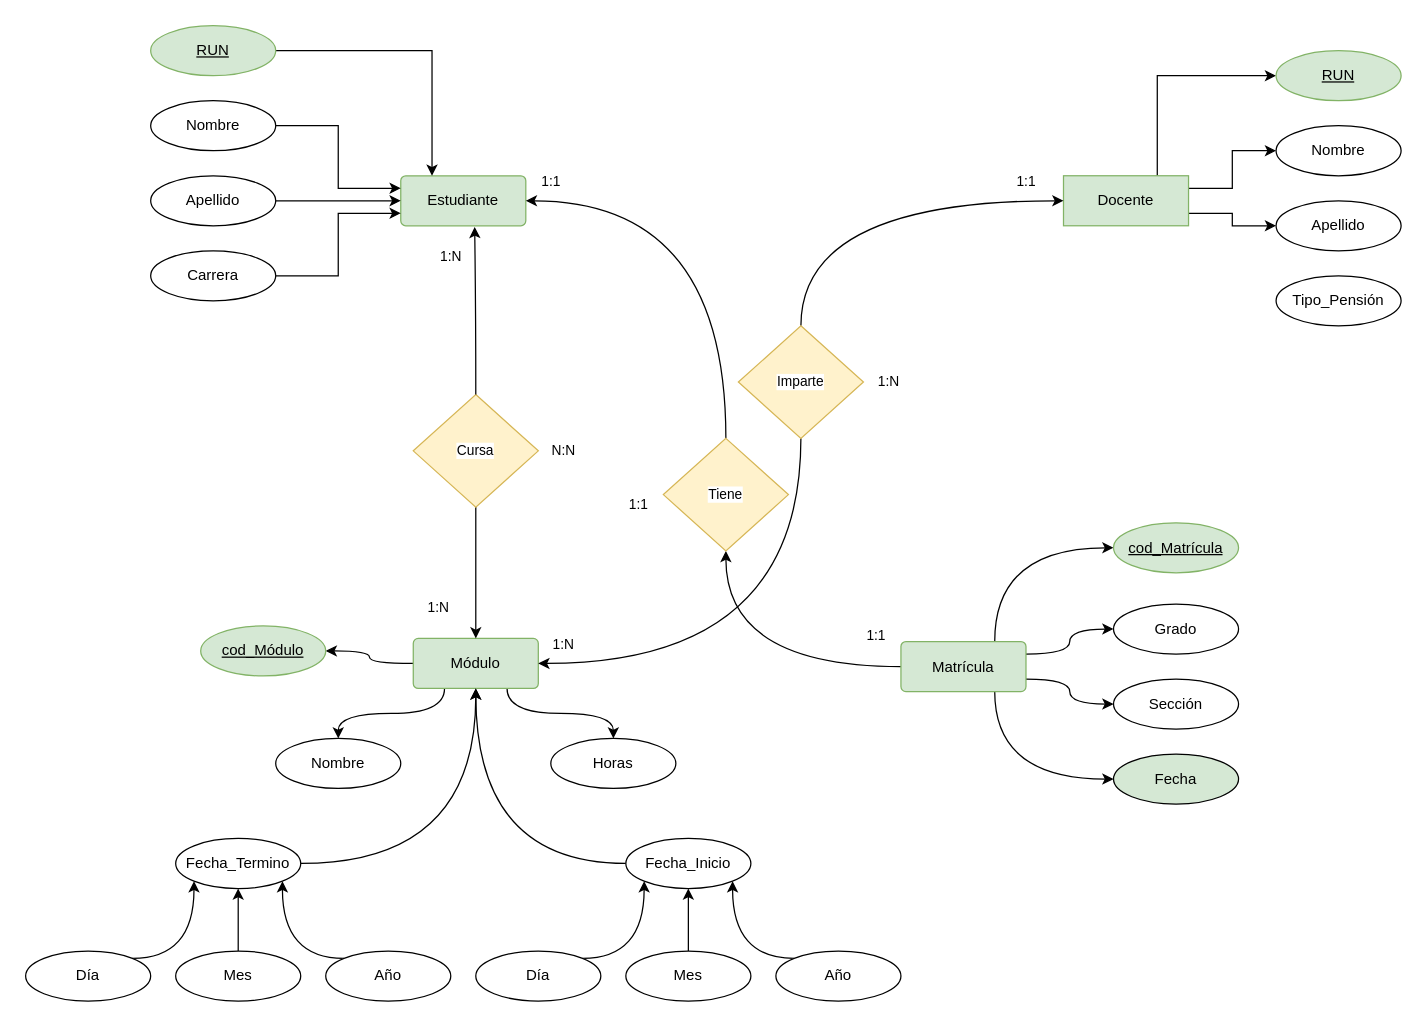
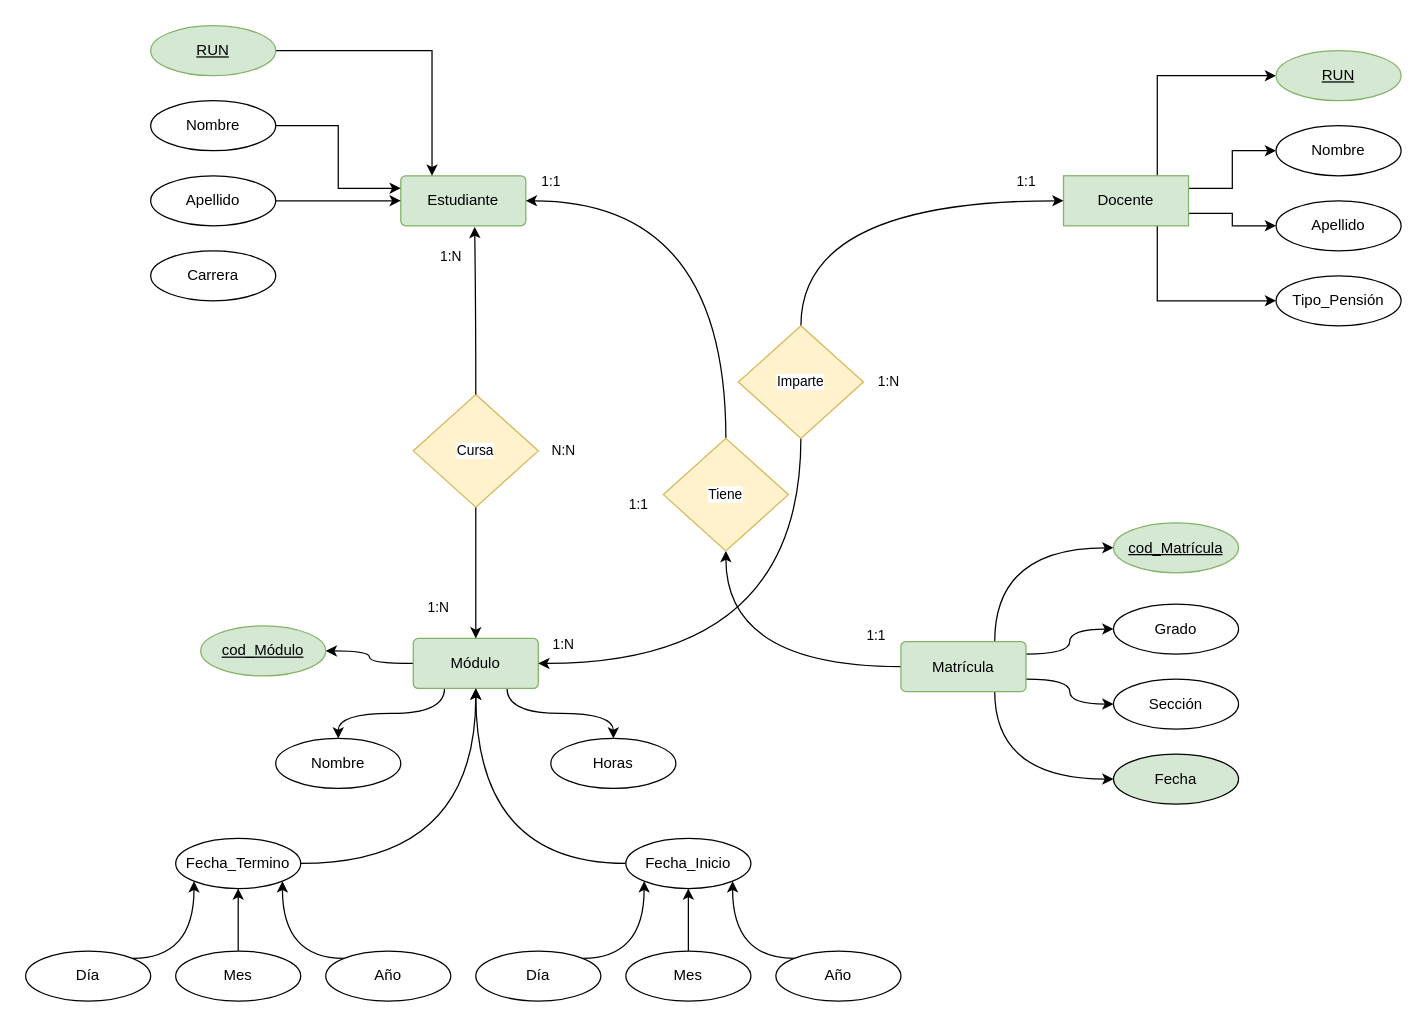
(338, 248) -> none
none -> (1174, 301)
